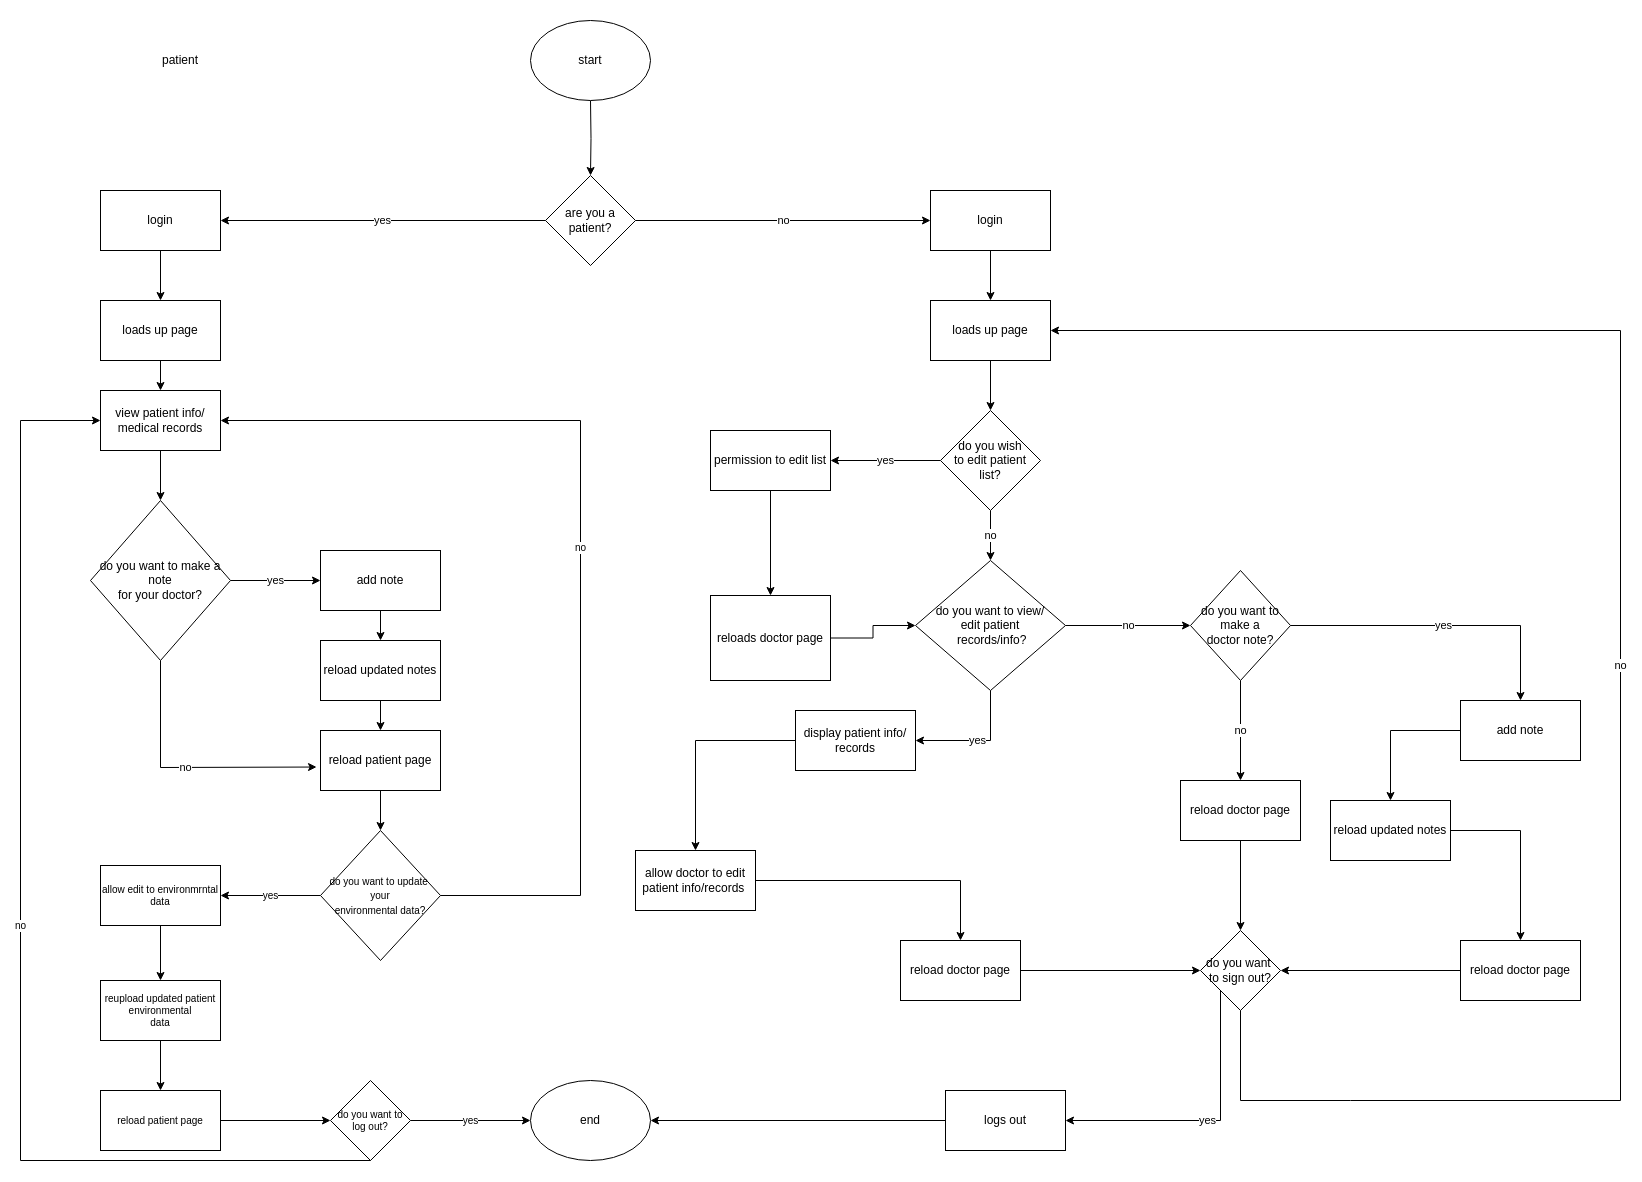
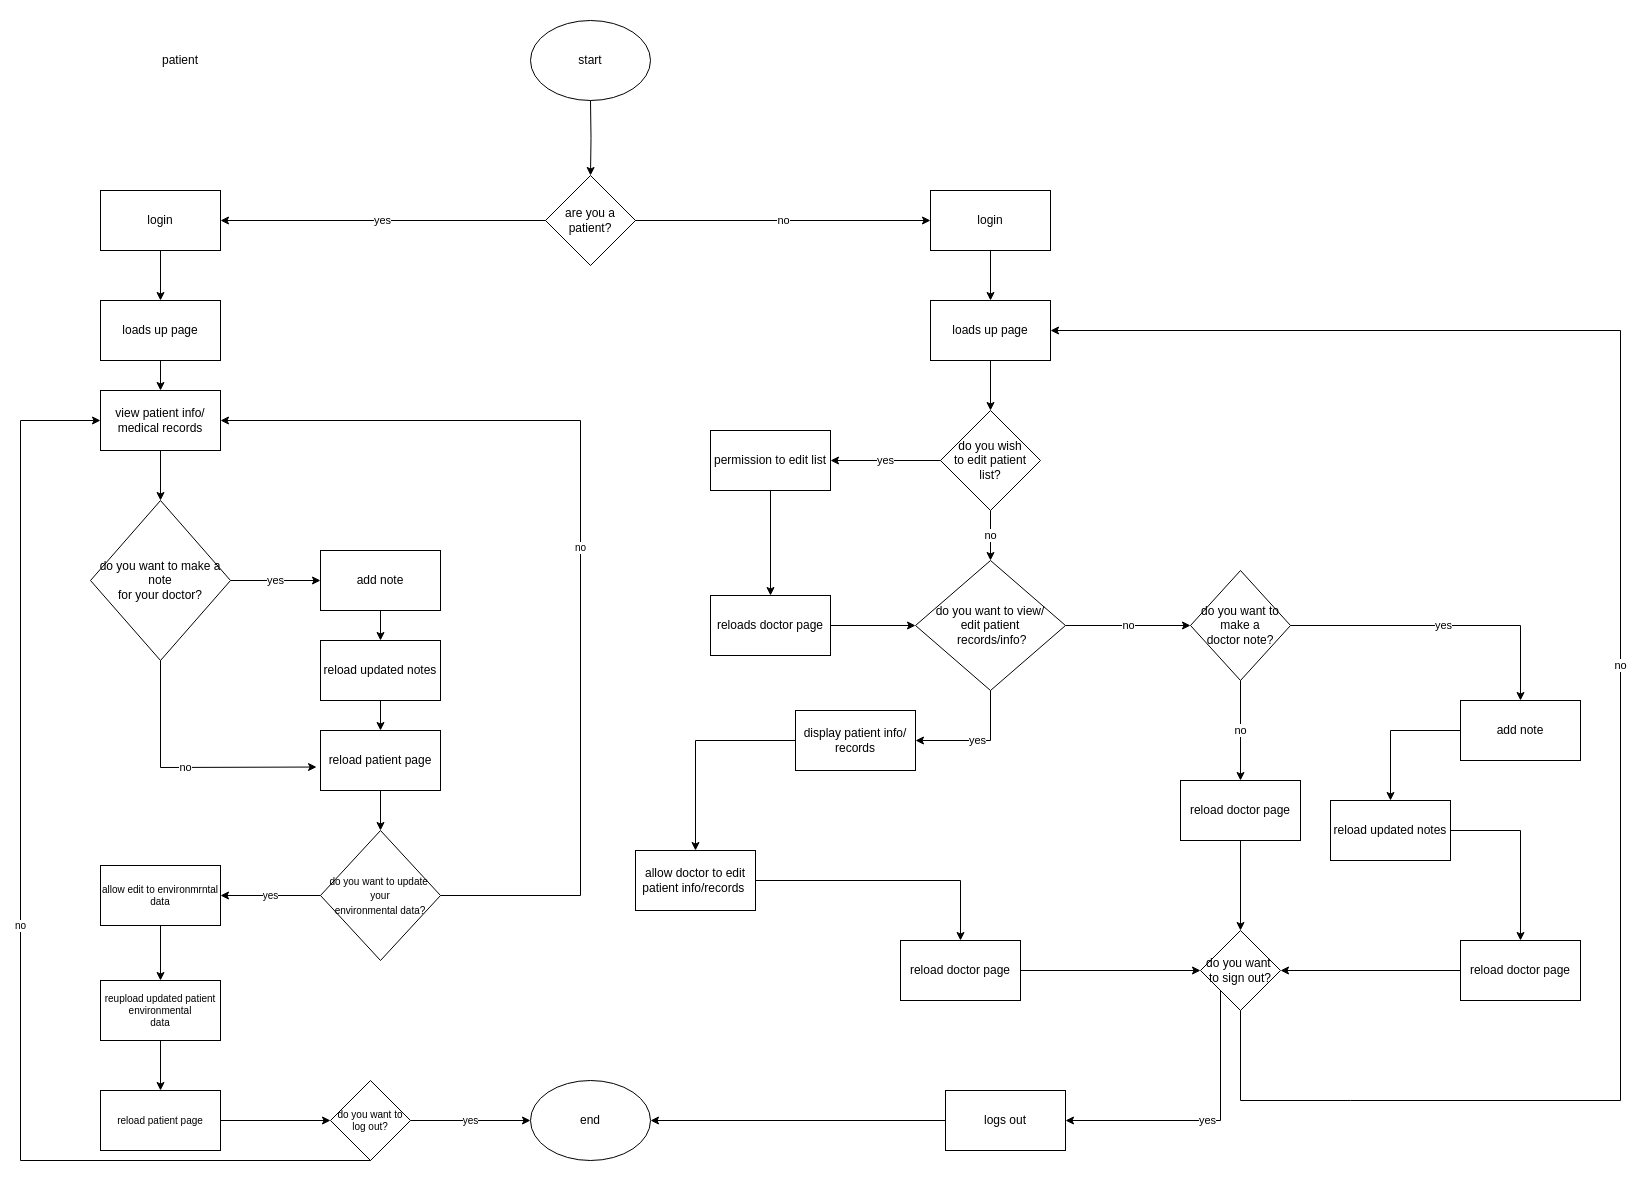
(771, 638) -> (771, 626)
